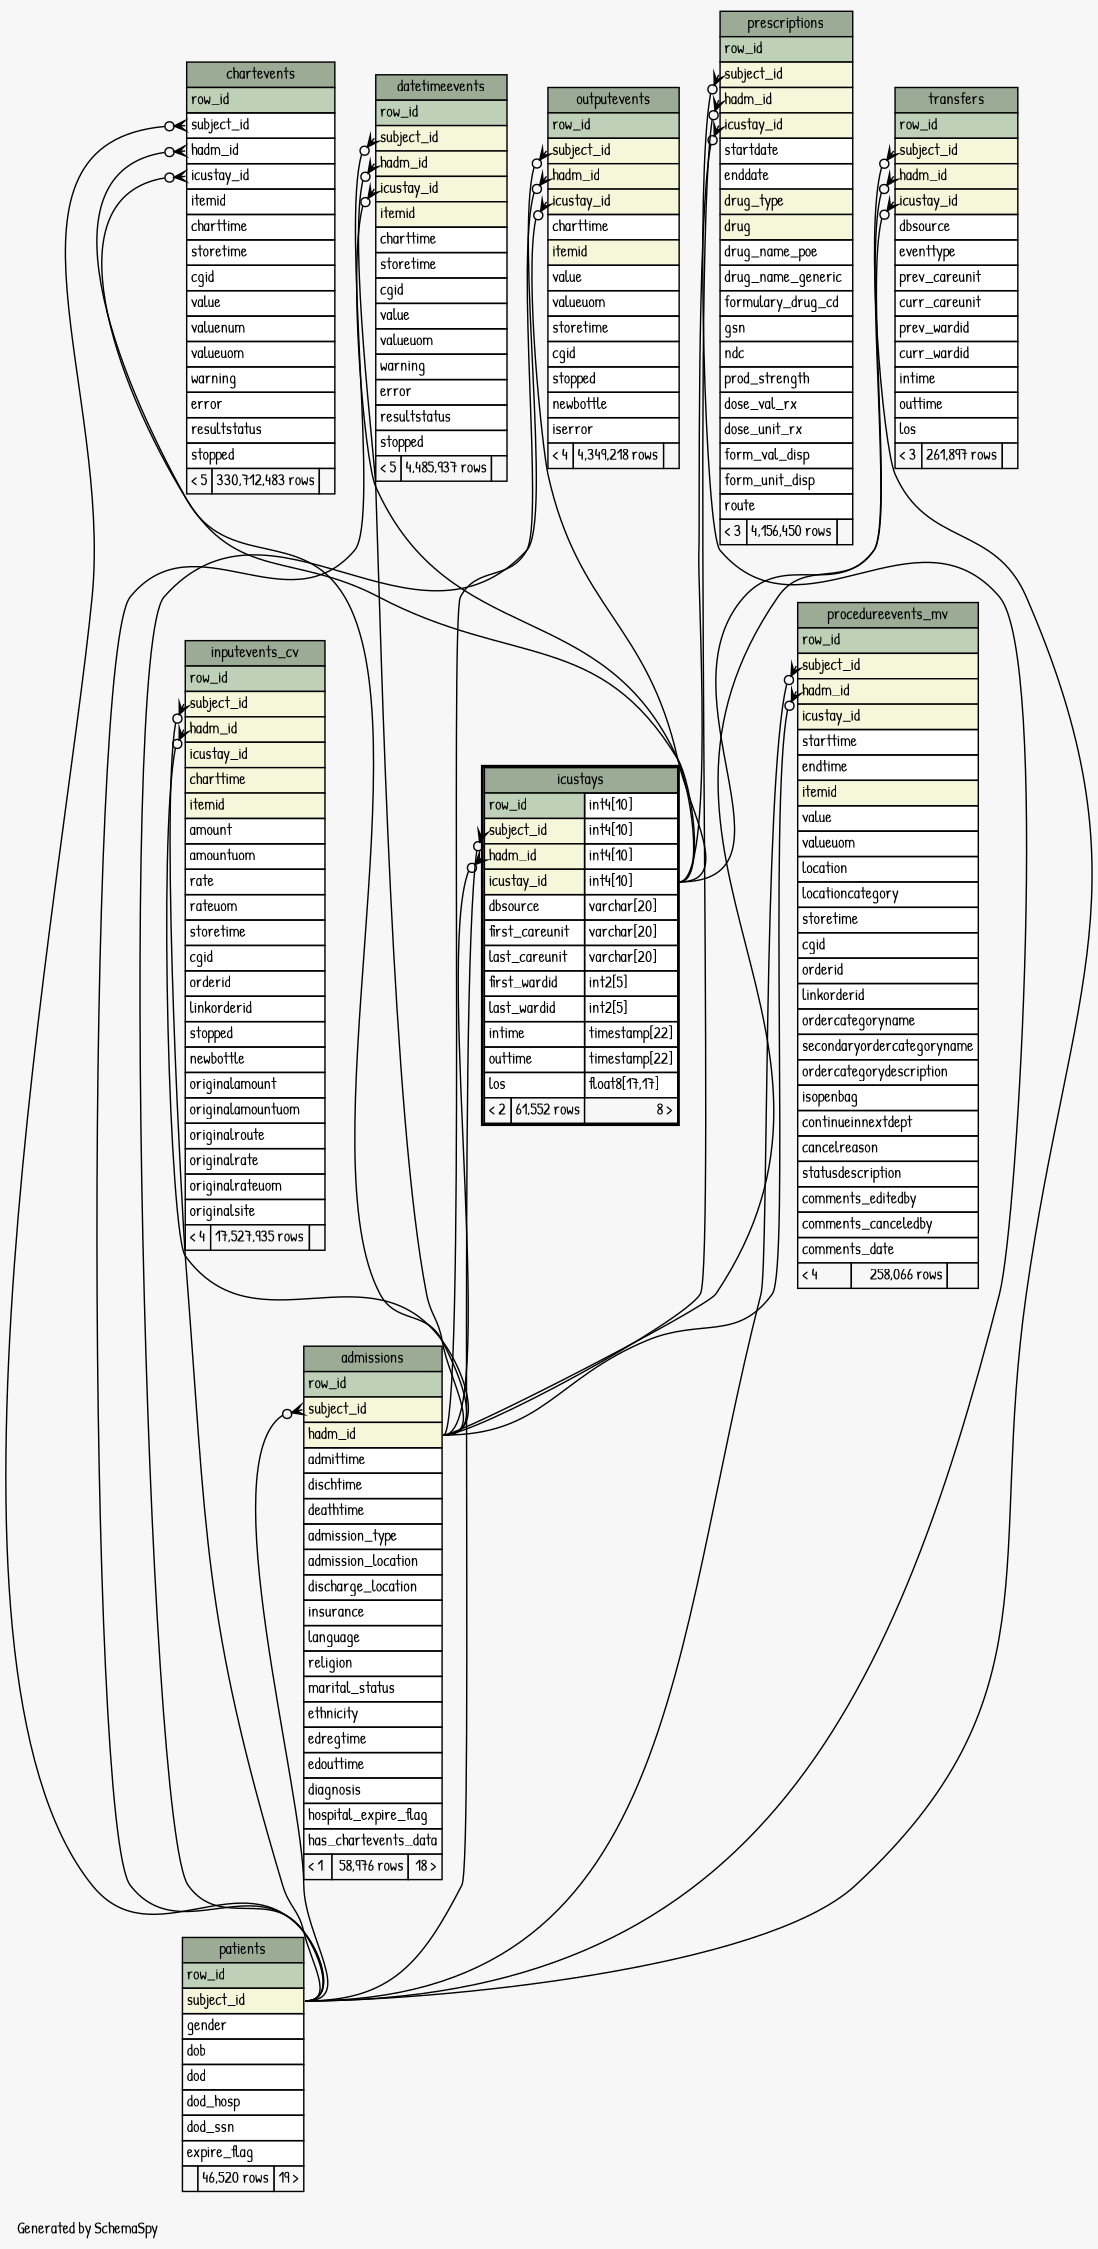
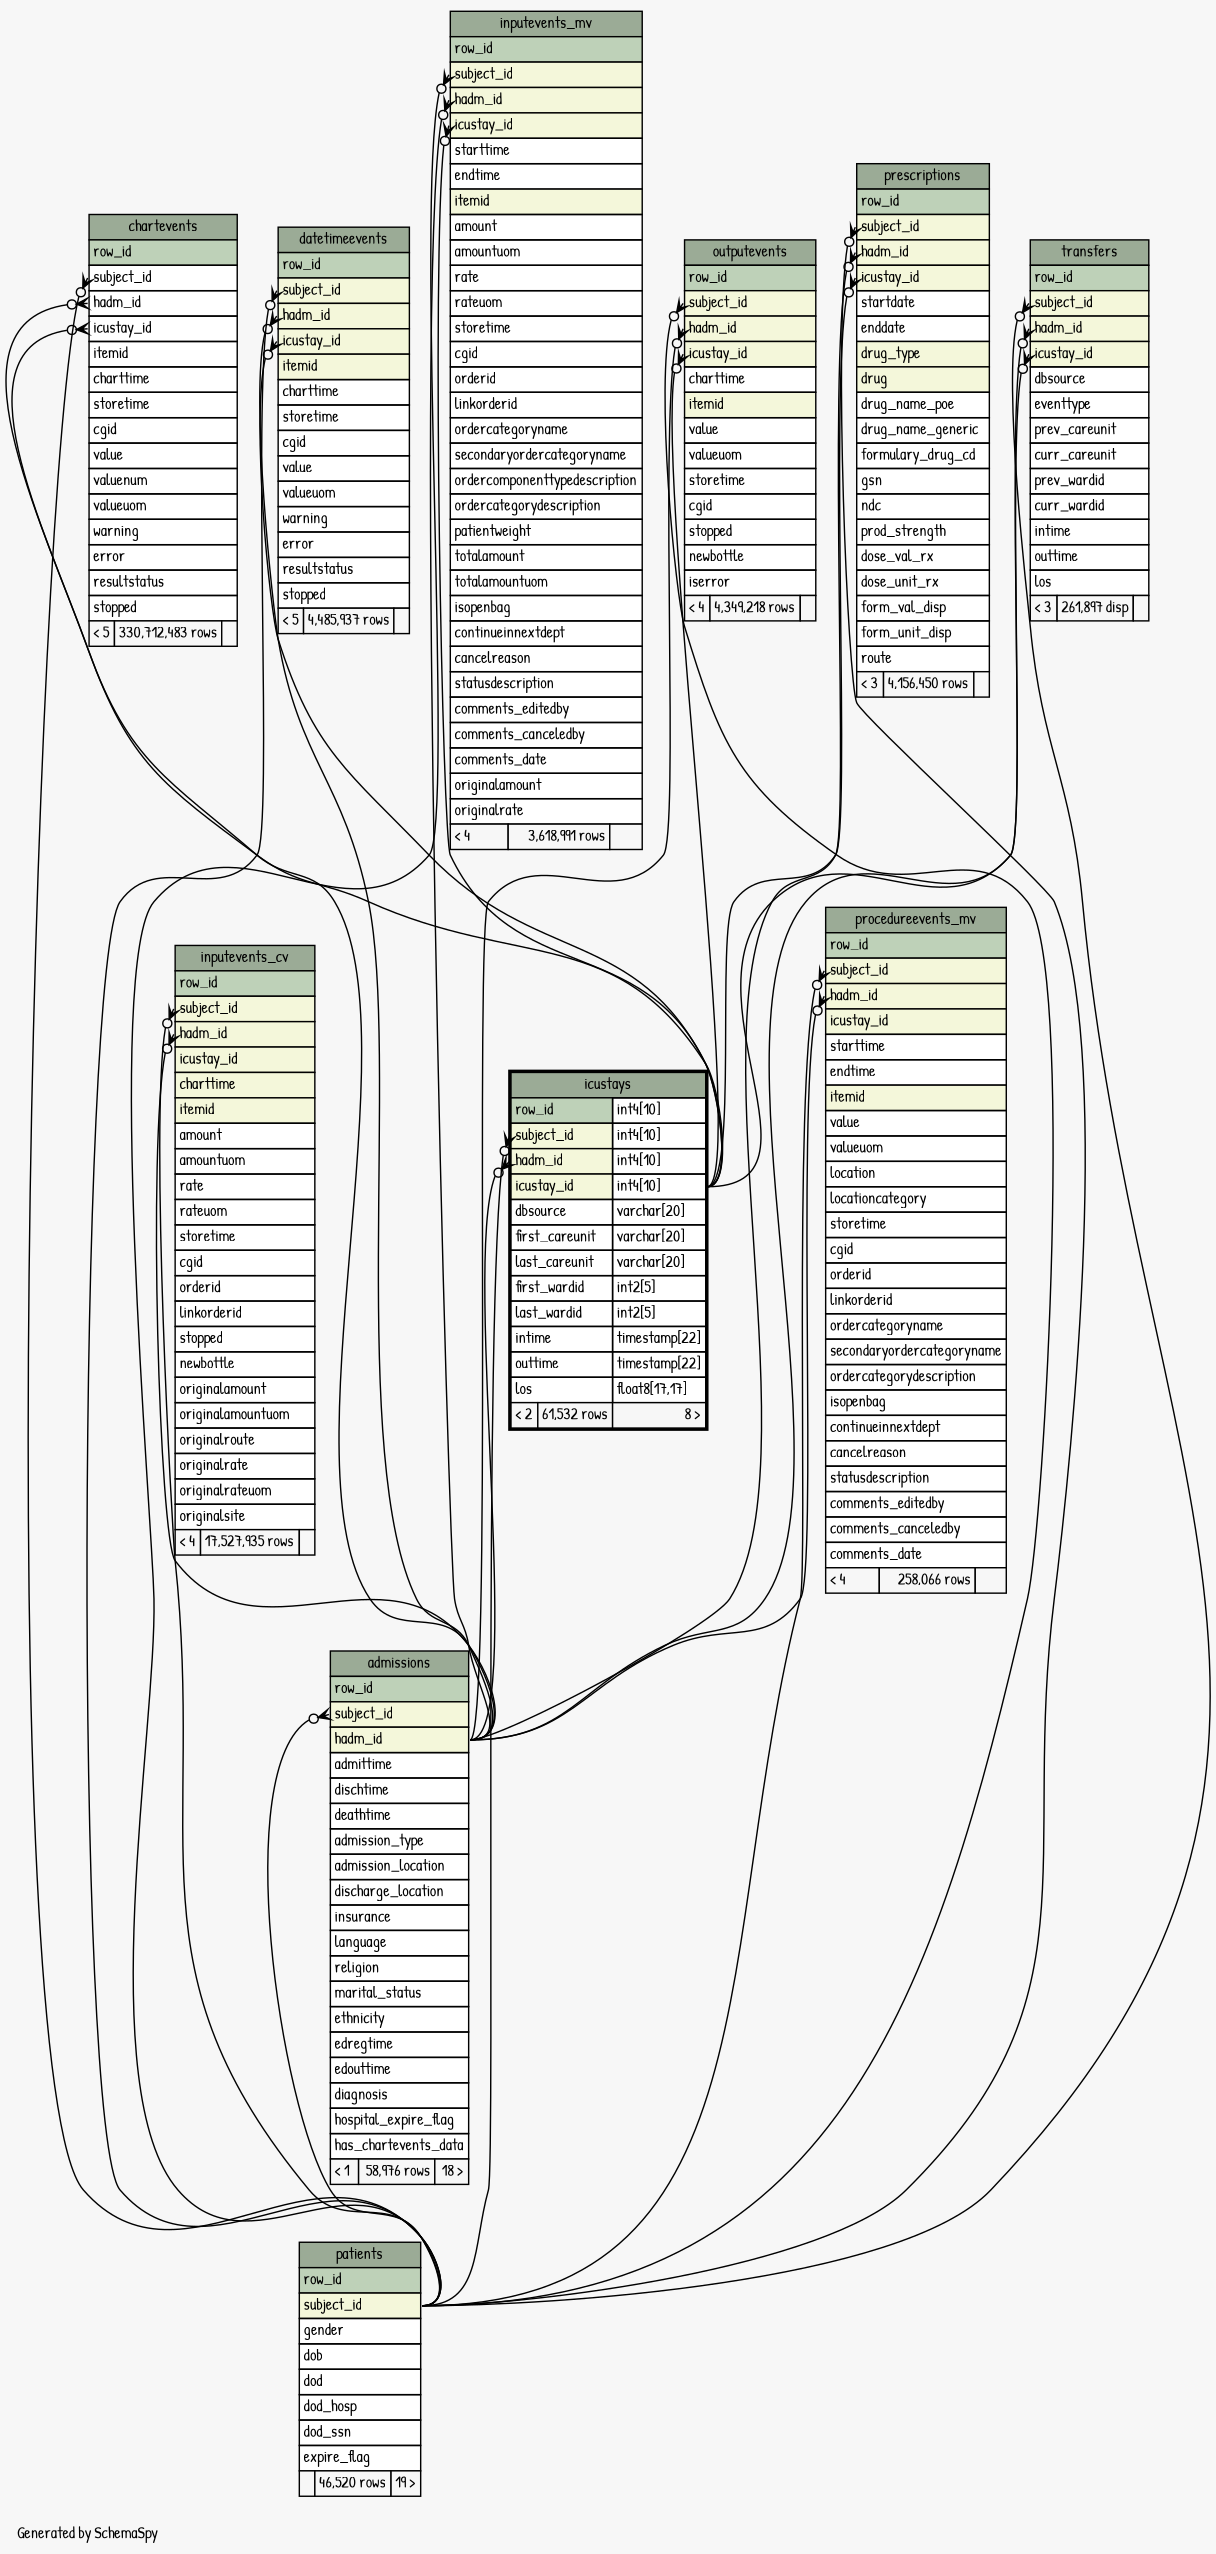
none -> (546, 430)
(962, 455) -> (1095, 607)
(548, 1110) -> (575, 1415)
